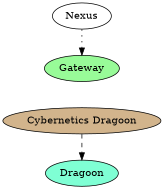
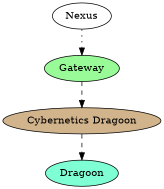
none -> (82, 91)
